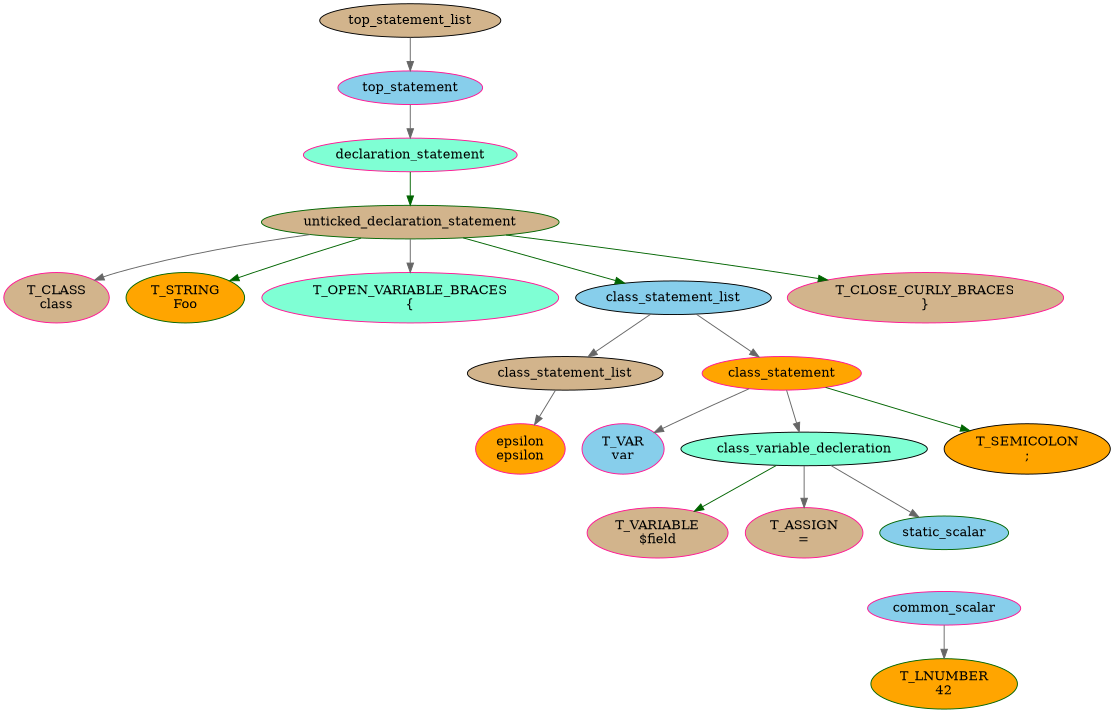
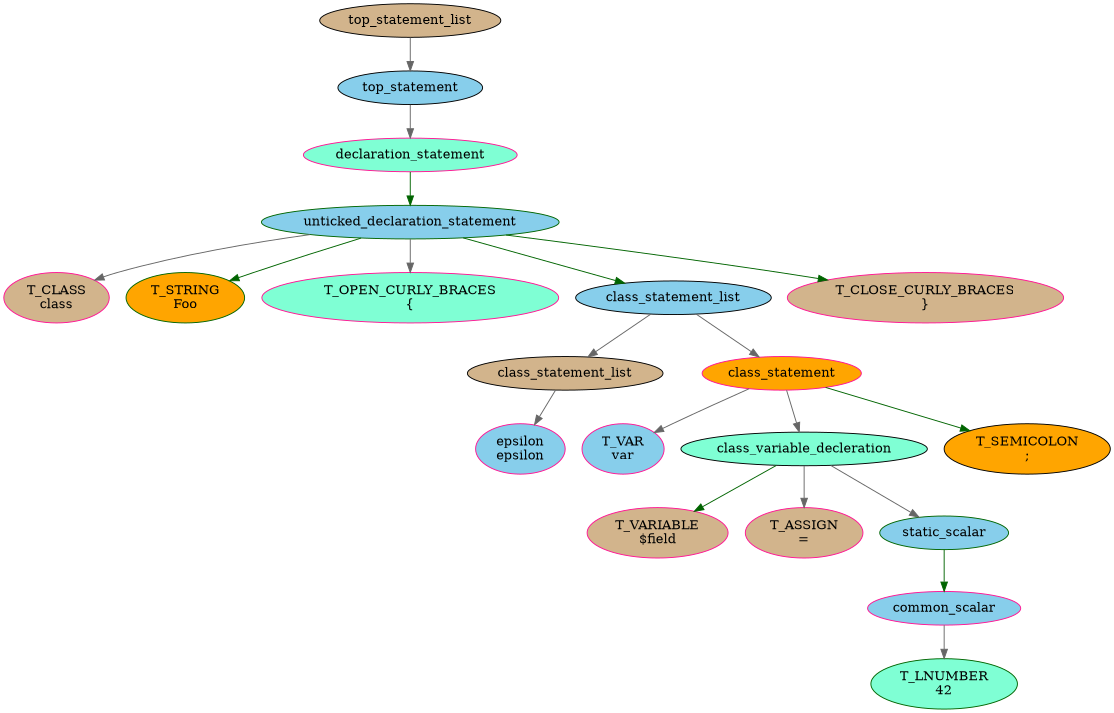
(410, 88) -> (410, 88)
(410, 222) -> (410, 222)
(410, 298) -> (410, 298)
(520, 449) -> (520, 449)
none -> (944, 566)
(944, 684) -> (944, 684)
